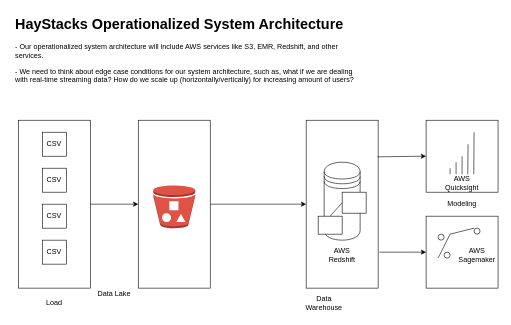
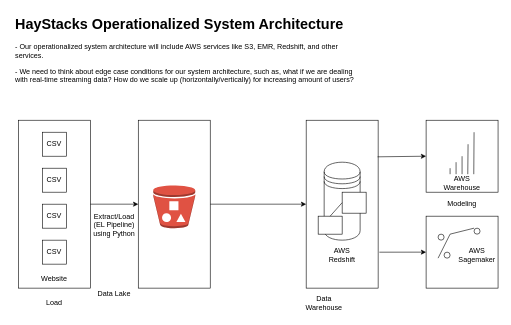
(462, 183) -> (462, 183)
none -> (114, 225)
none -> (54, 279)
